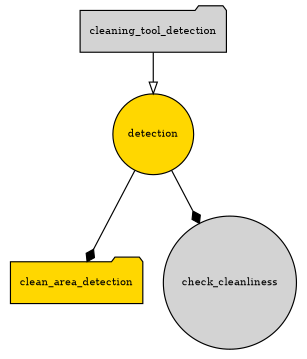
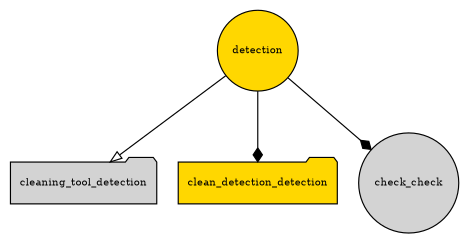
(153, 67) -> (173, 115)
(77, 283) -> (258, 183)
(230, 283) -> (409, 183)
